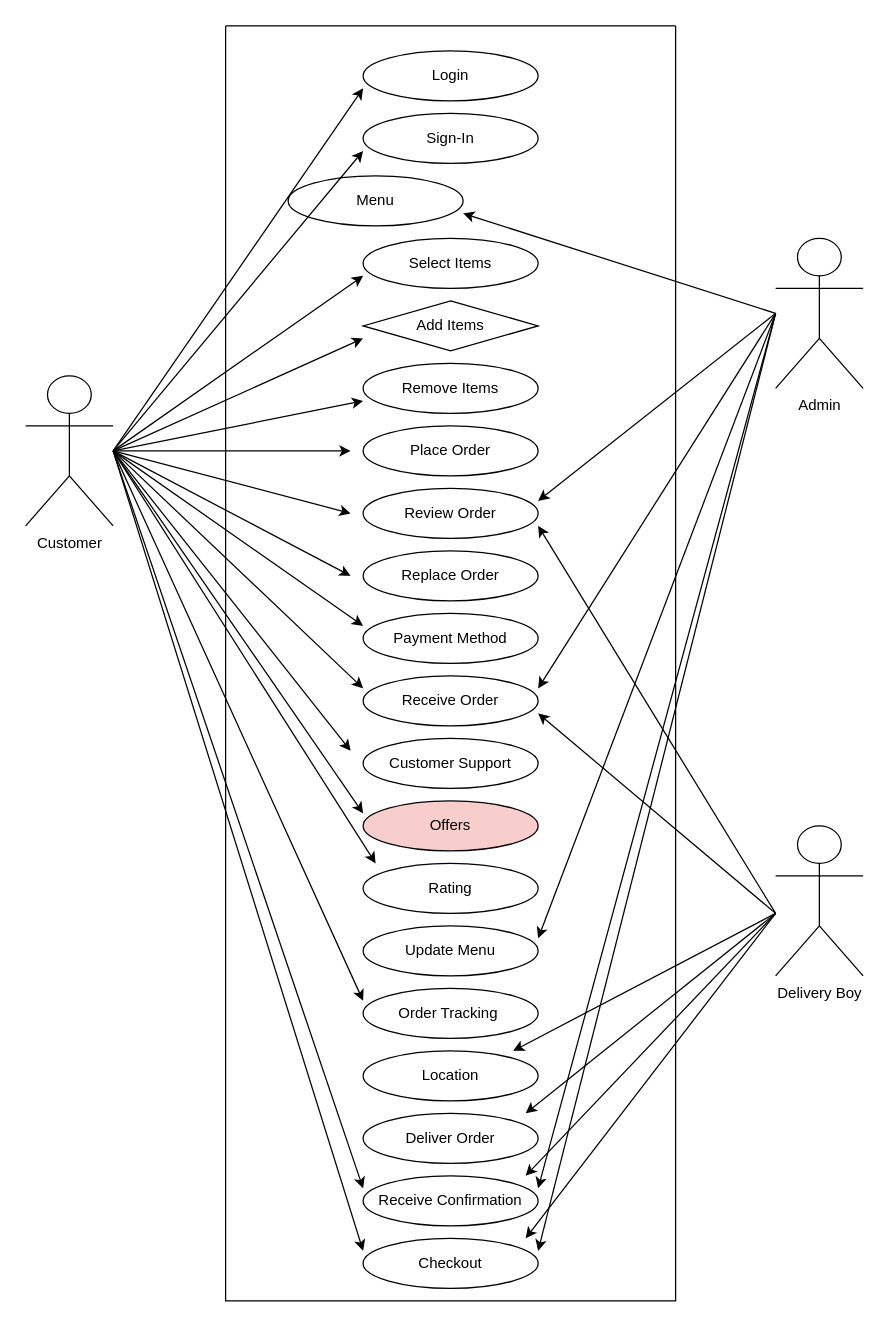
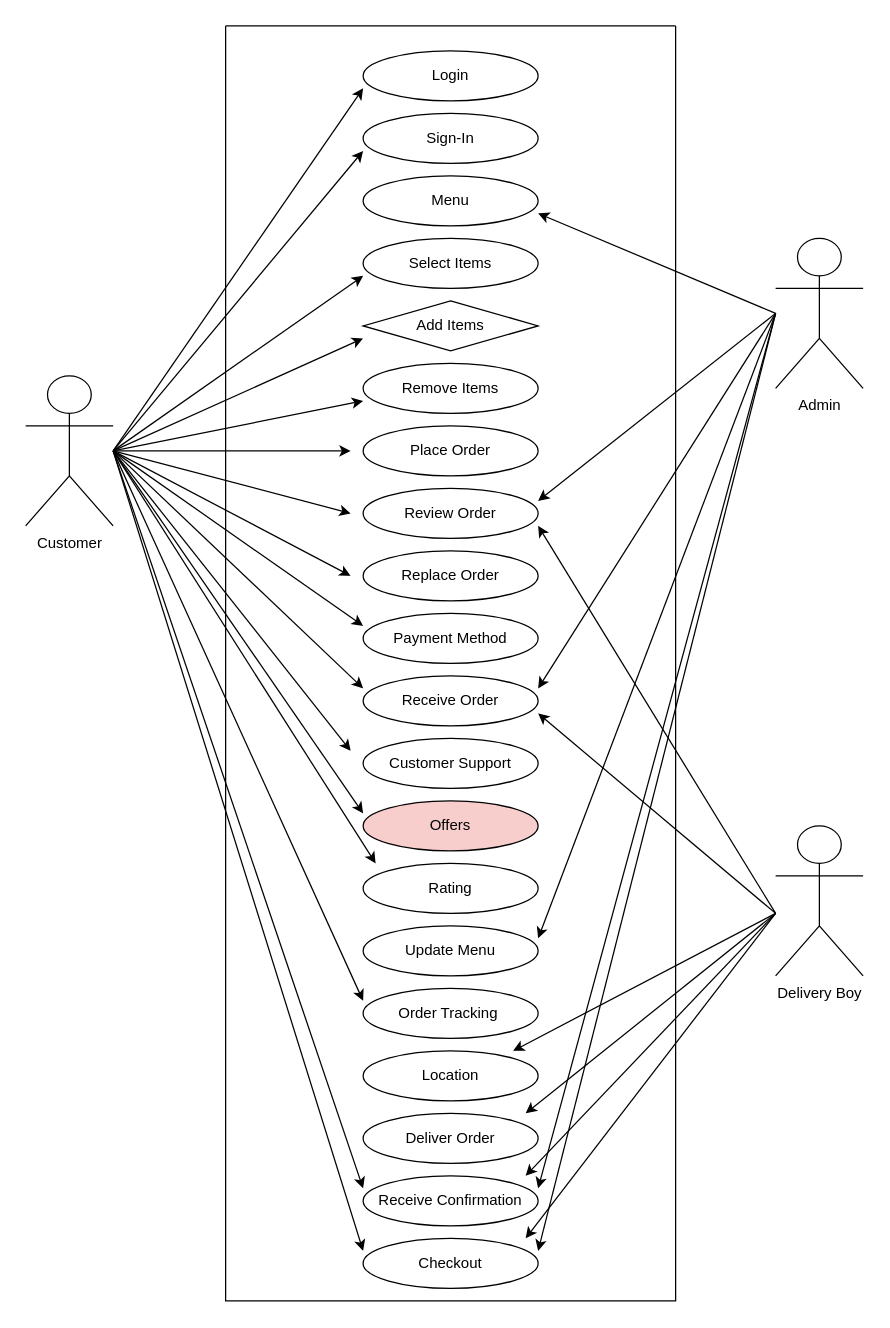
(376, 201) -> (451, 201)
